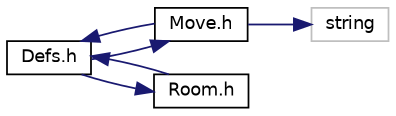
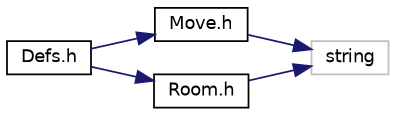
(126, 29) -> none
(139, 66) -> (271, 75)
